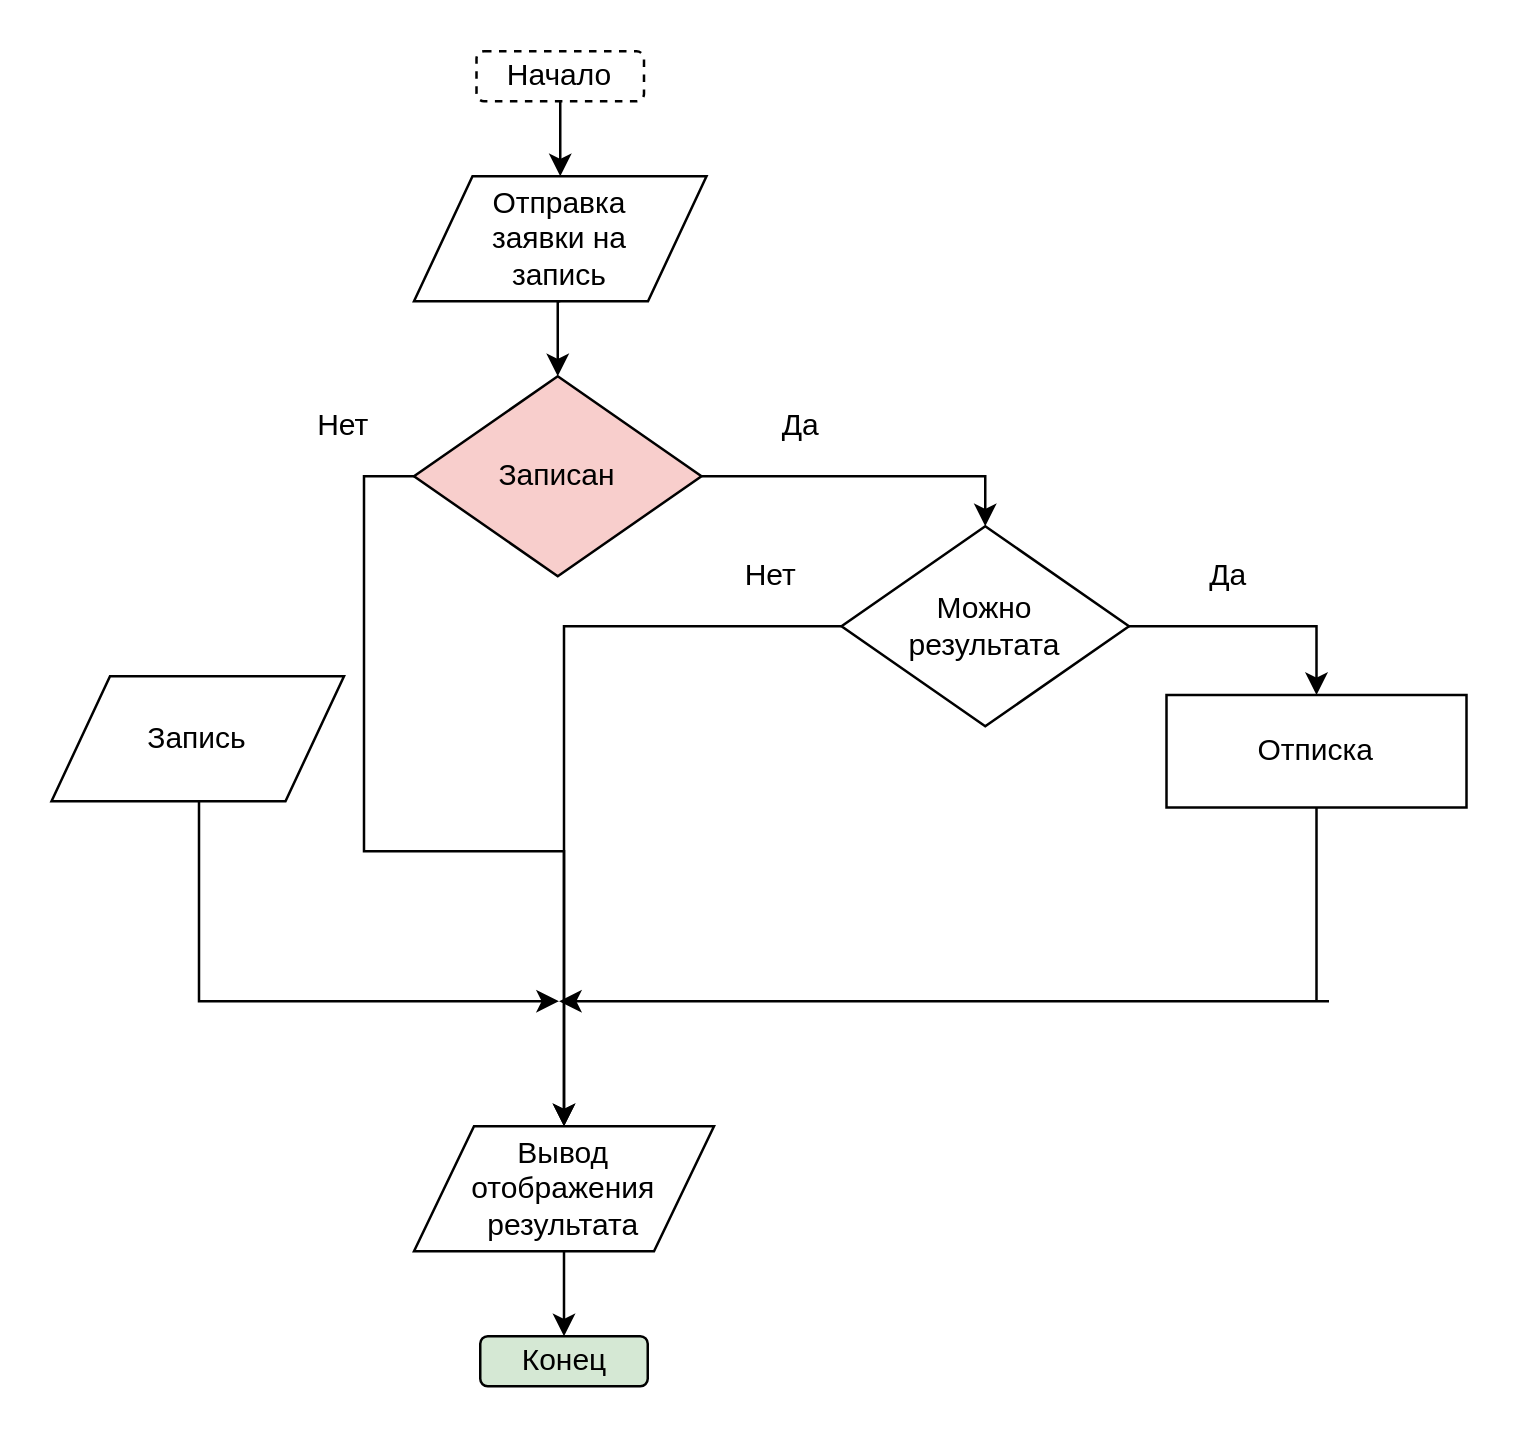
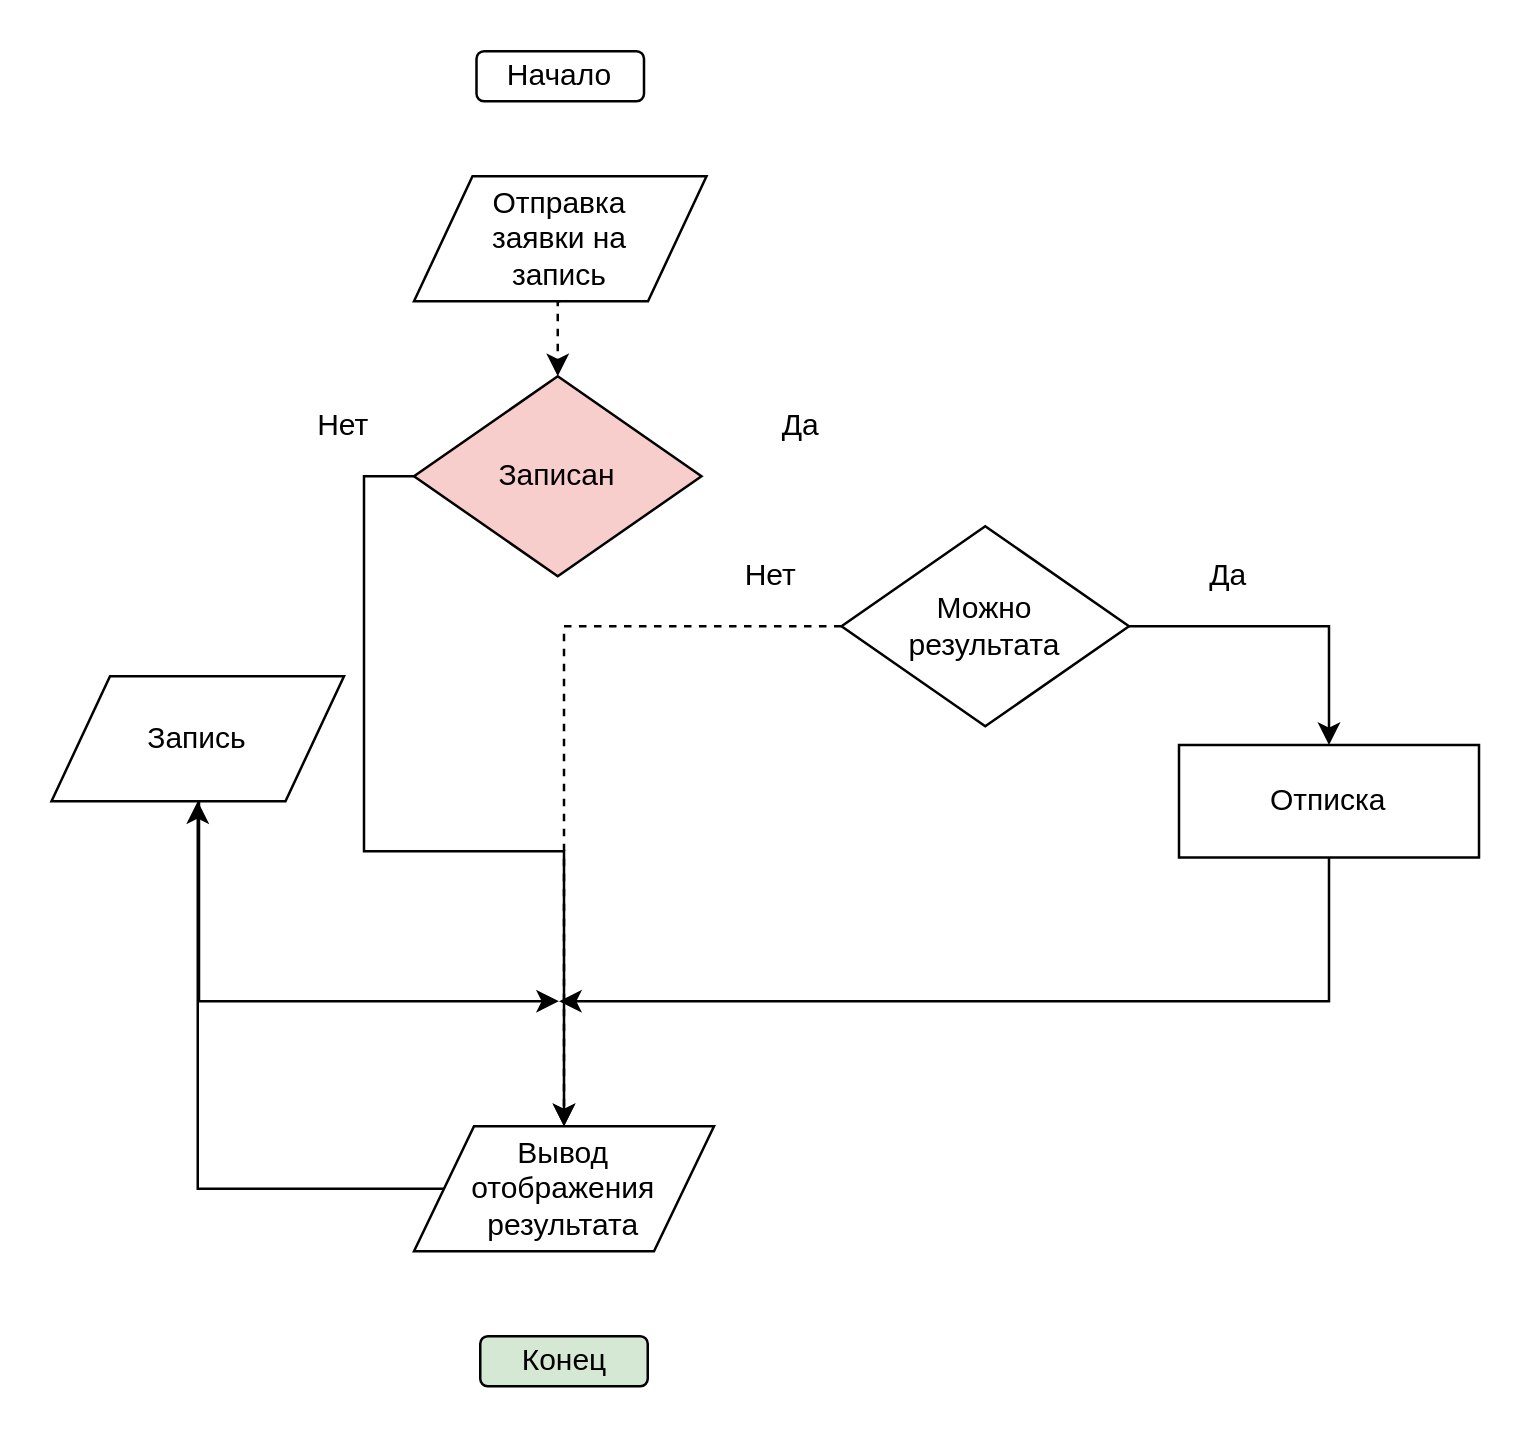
(560, 76) -> (560, 76)
(560, 147) -> none
(558, 330) -> (558, 330)
(860, 476) -> none
(590, 626) -> (590, 626)
(1316, 751) -> (1329, 801)
(564, 1300) -> (230, 1189)
